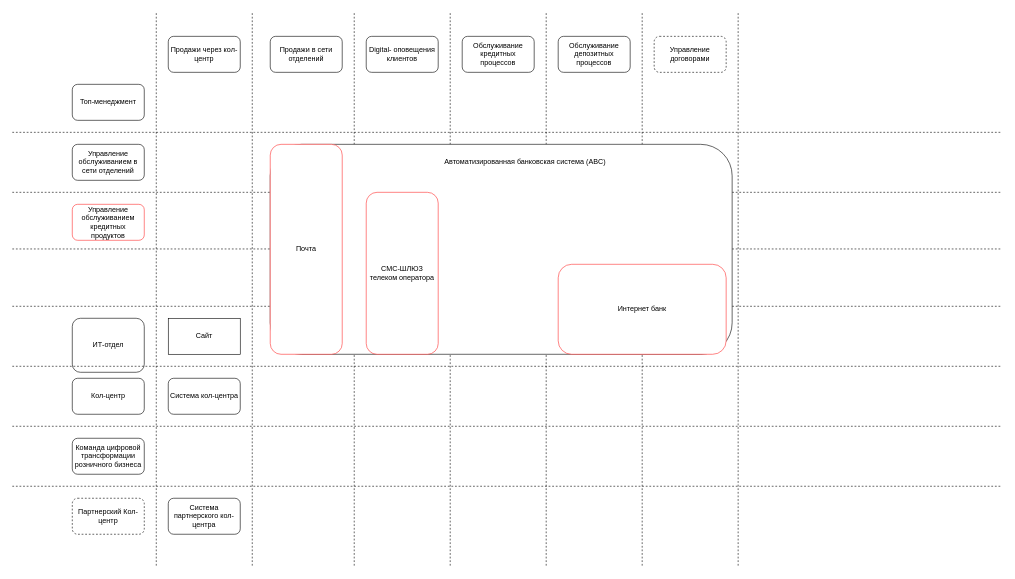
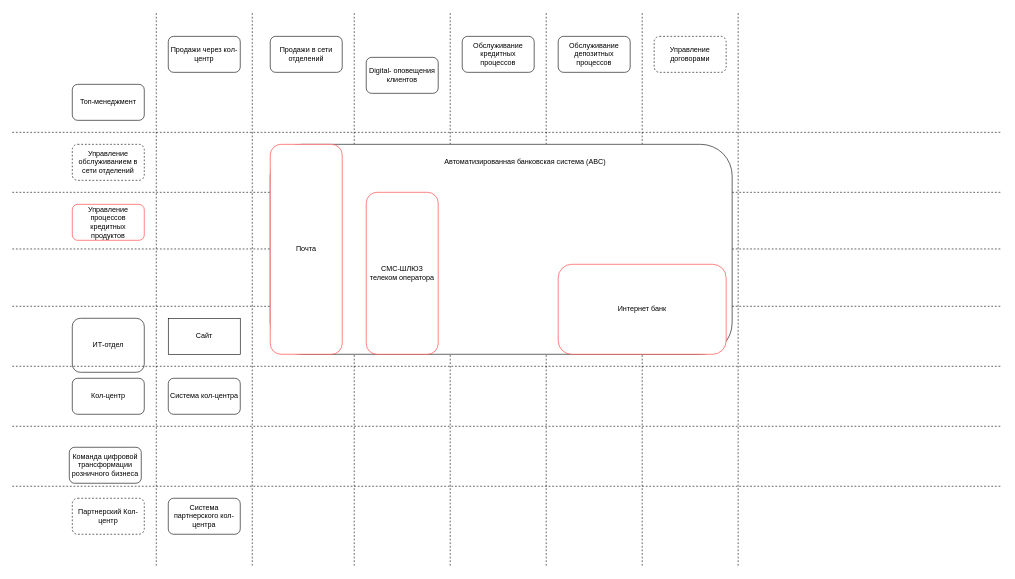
(402, 54) -> (402, 75)
(108, 162) -> (108, 162)
(108, 222) -> (108, 222)
(108, 456) -> (105, 465)
